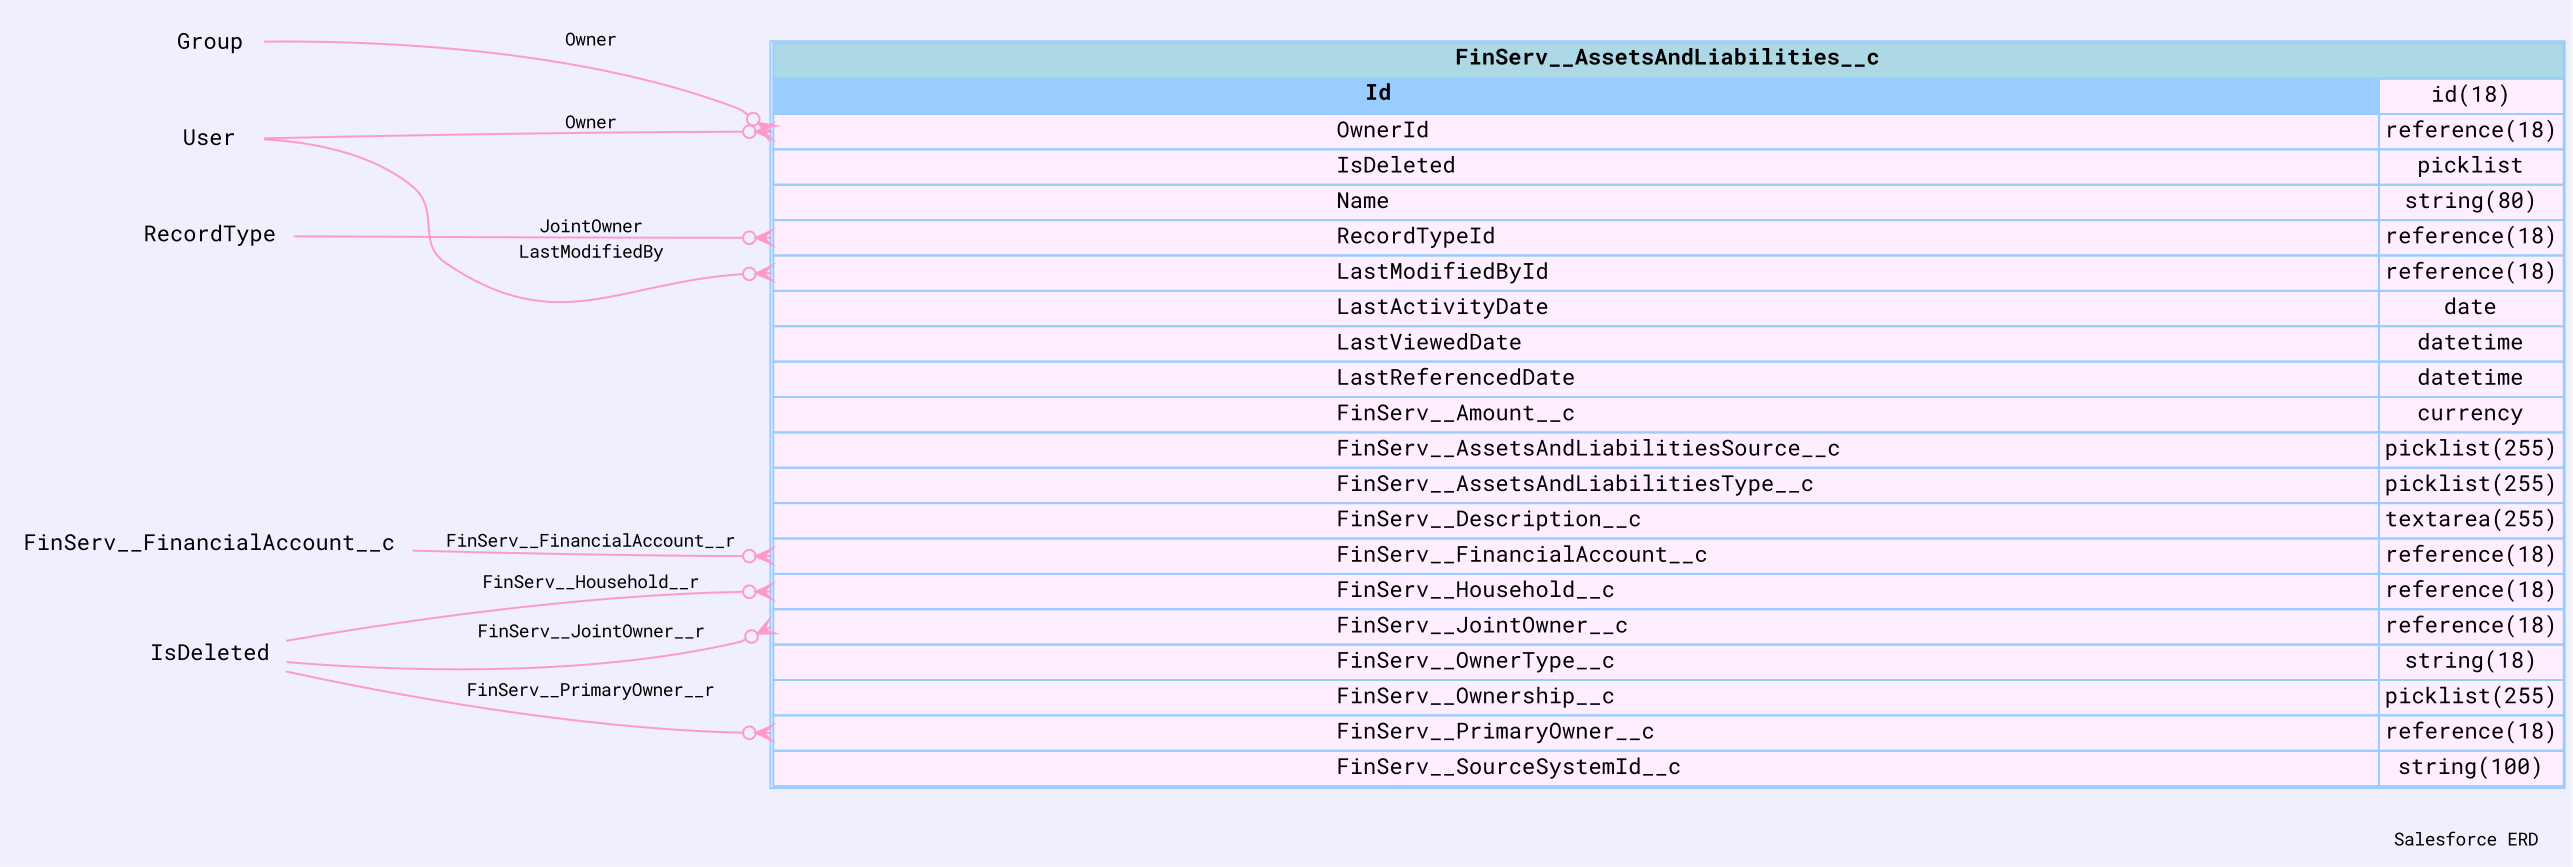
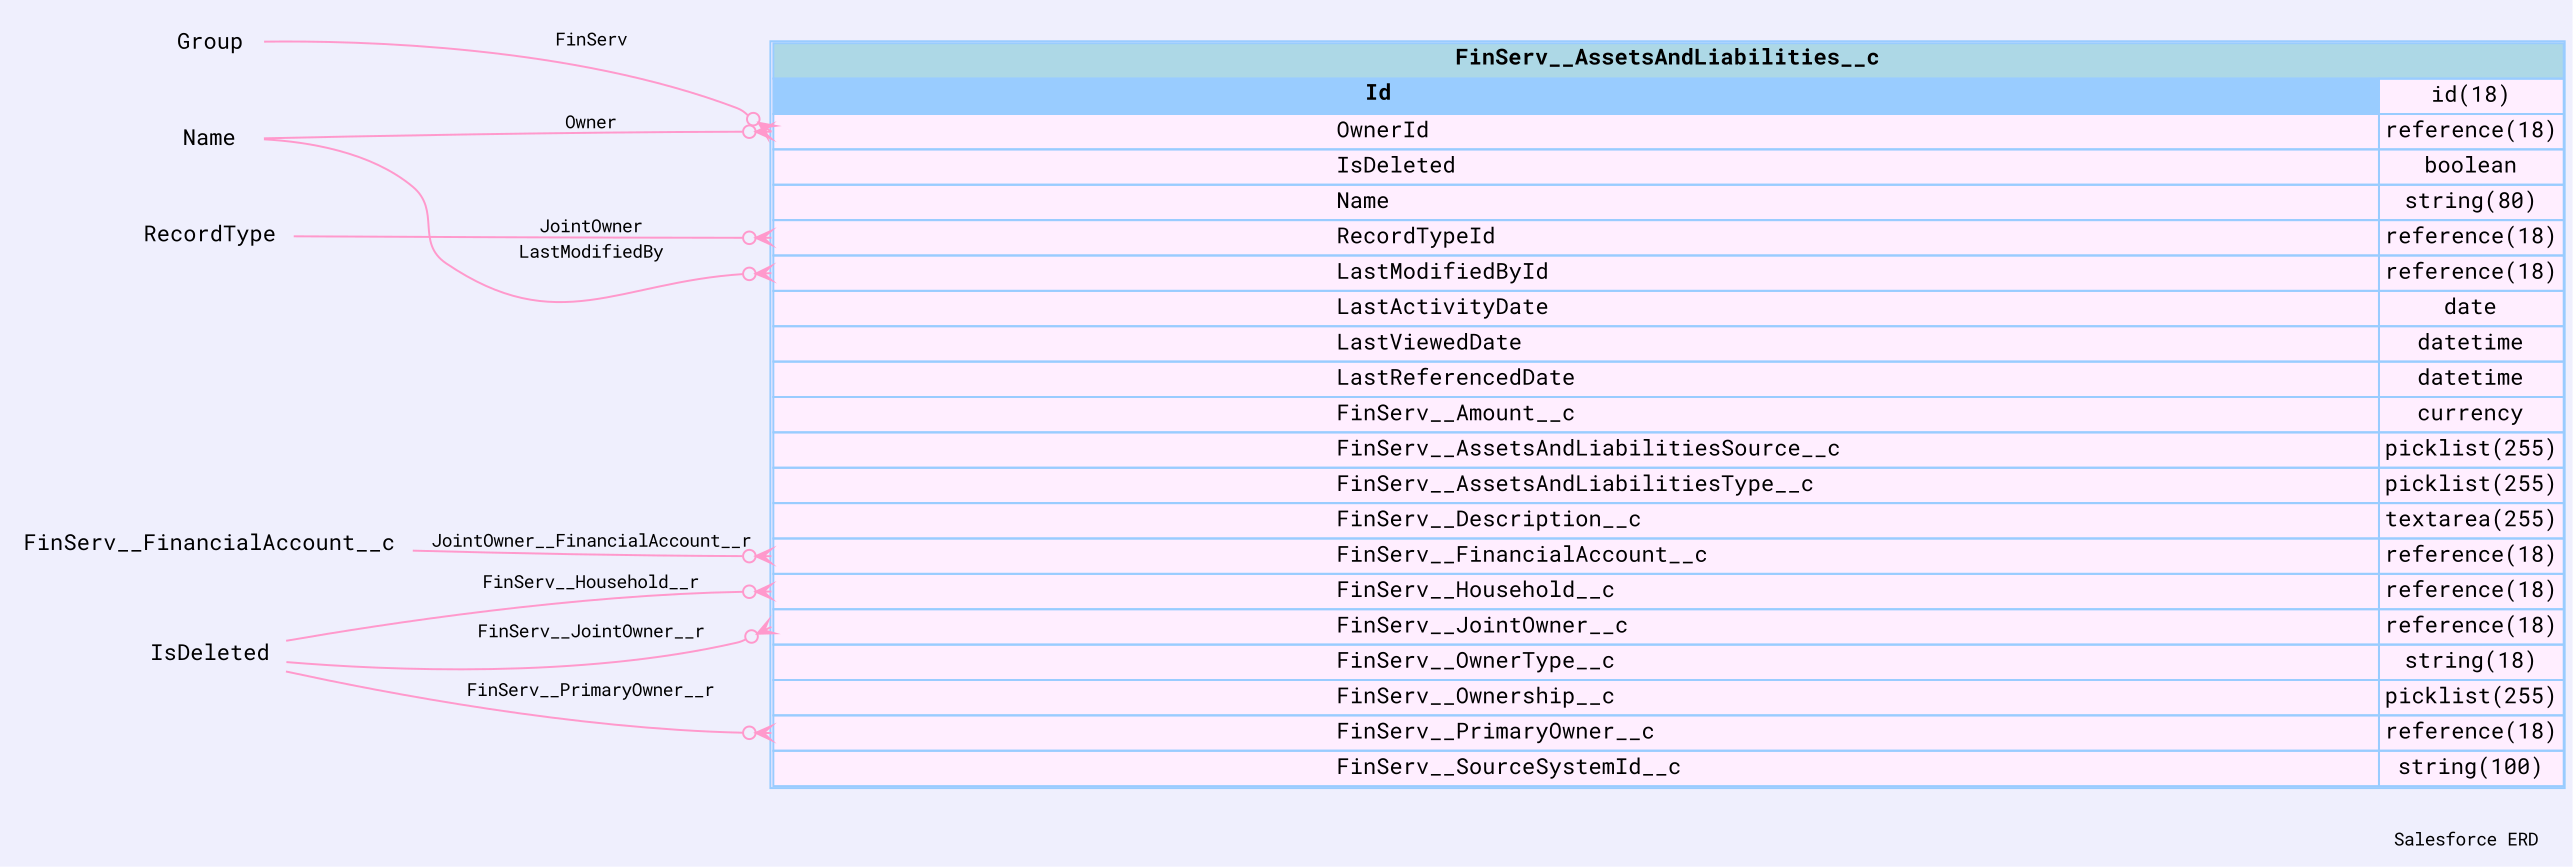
(592, 41) -> (592, 41)
(210, 140) -> (210, 140)
(2471, 166) -> (2471, 166)
(592, 542) -> (592, 542)
